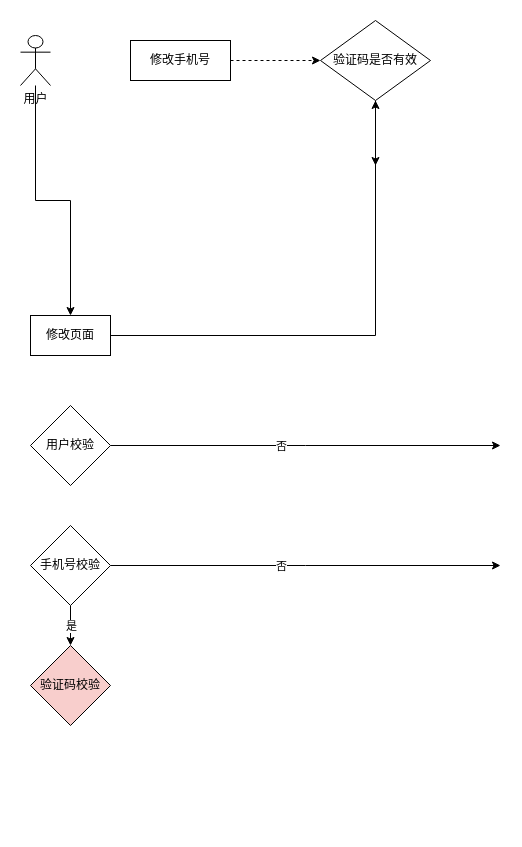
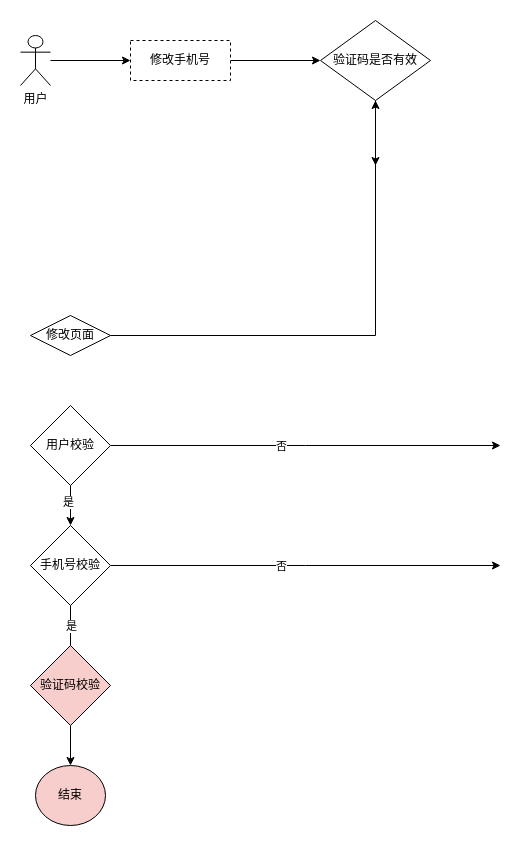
(181, 61) -> (181, 61)
(272, 61) -> (272, 61)
(50, 201) -> (87, 61)
(71, 336) -> (71, 336)
none -> (71, 502)
(71, 637) -> (71, 640)
none -> (71, 742)
none -> (71, 796)
